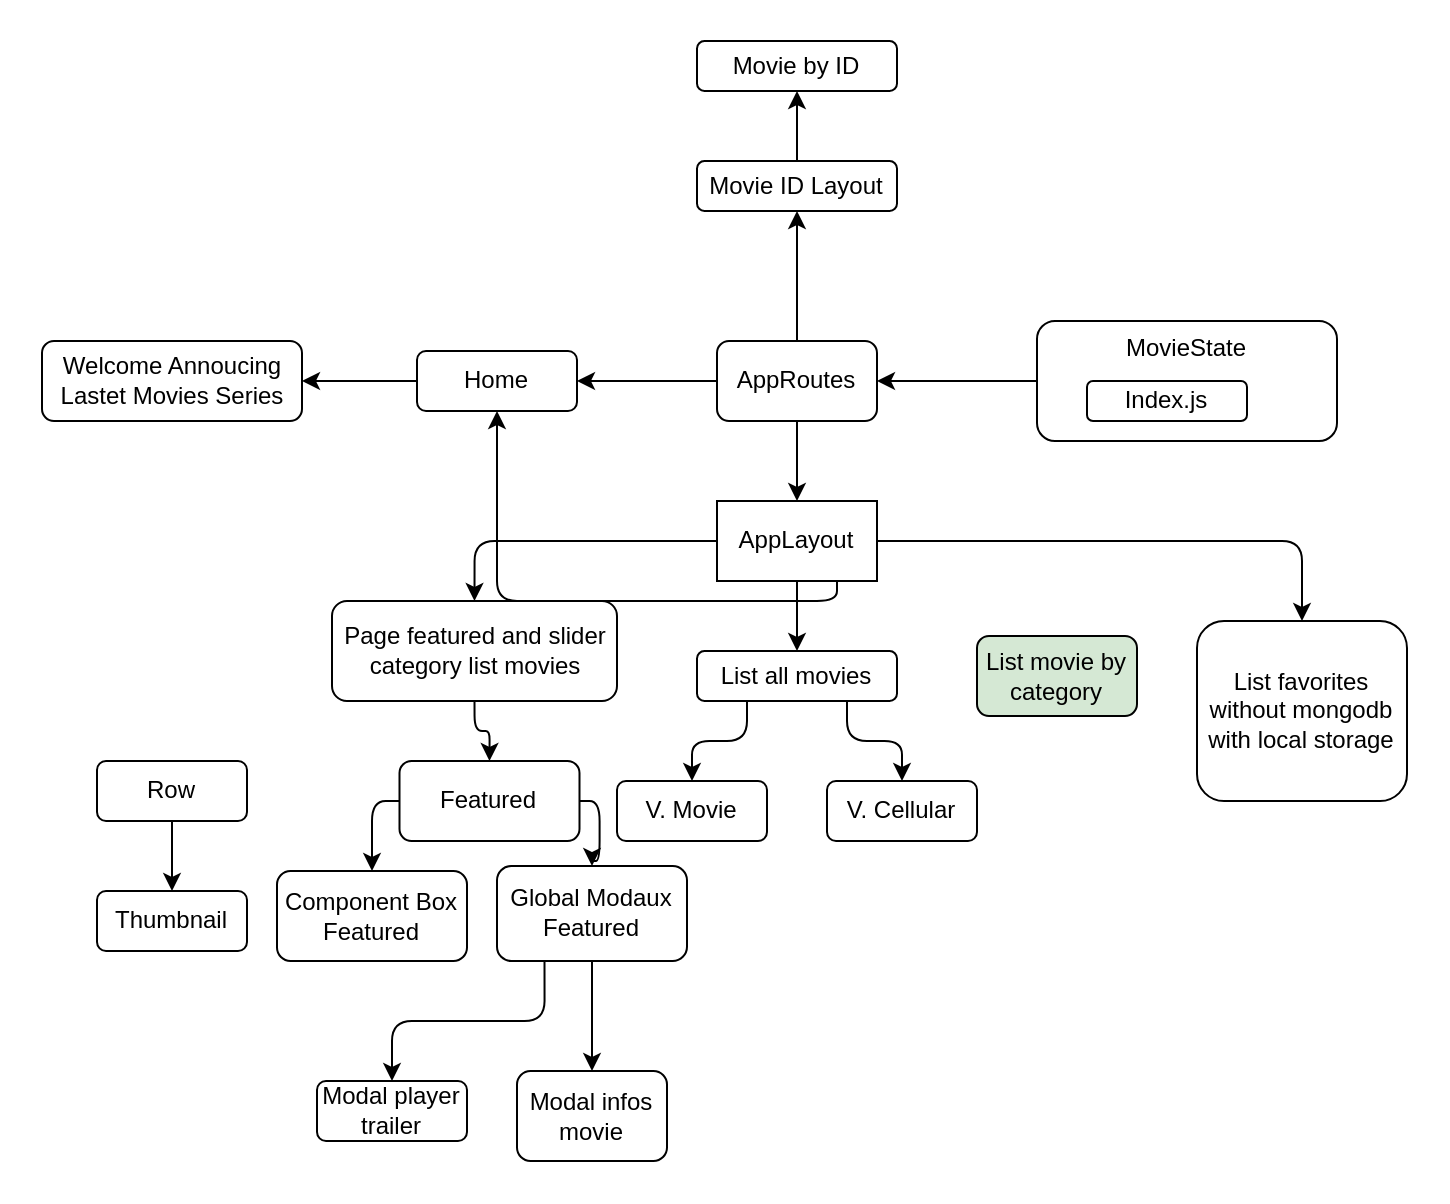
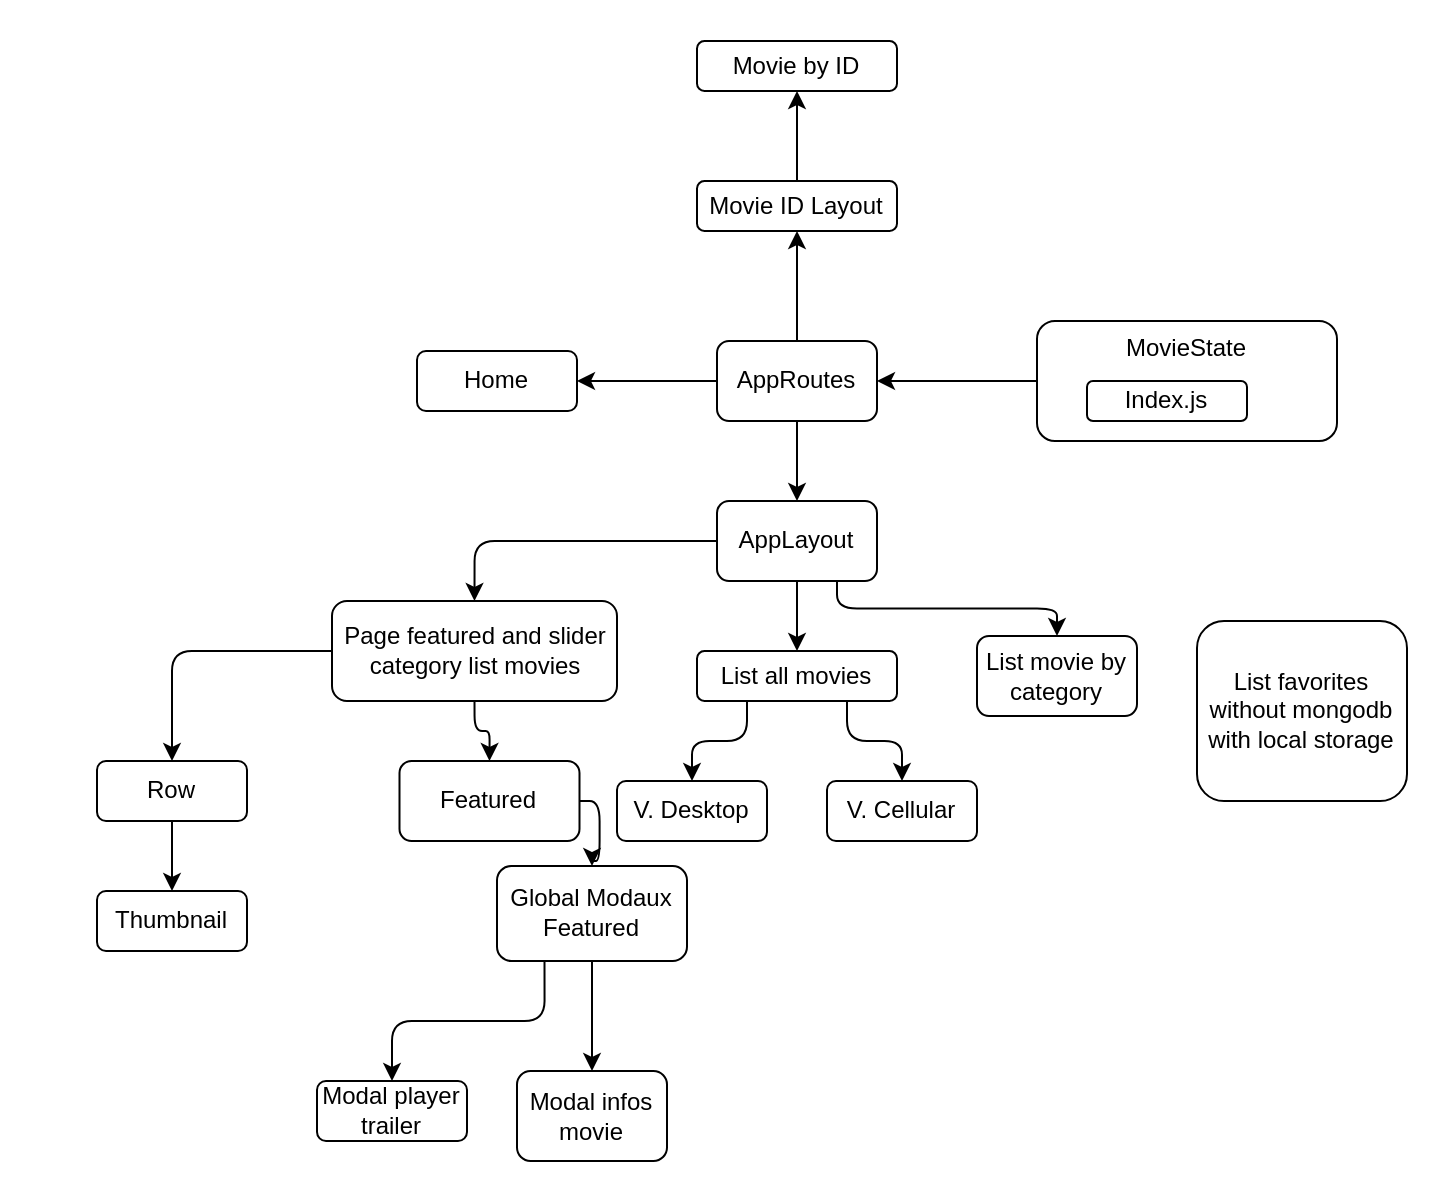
(797, 186) -> (797, 206)
(172, 381) -> none
(366, 381) -> none
(797, 541) -> (797, 541)
(1116, 541) -> none
(720, 601) -> (946, 609)
none -> (211, 651)
(1057, 676) -> (1057, 676)
(692, 811) -> (692, 811)
(372, 822) -> none
(372, 916) -> none
